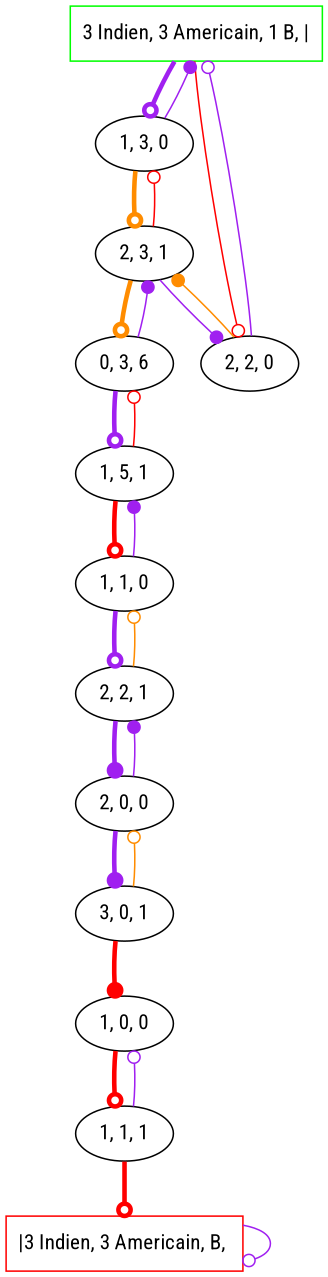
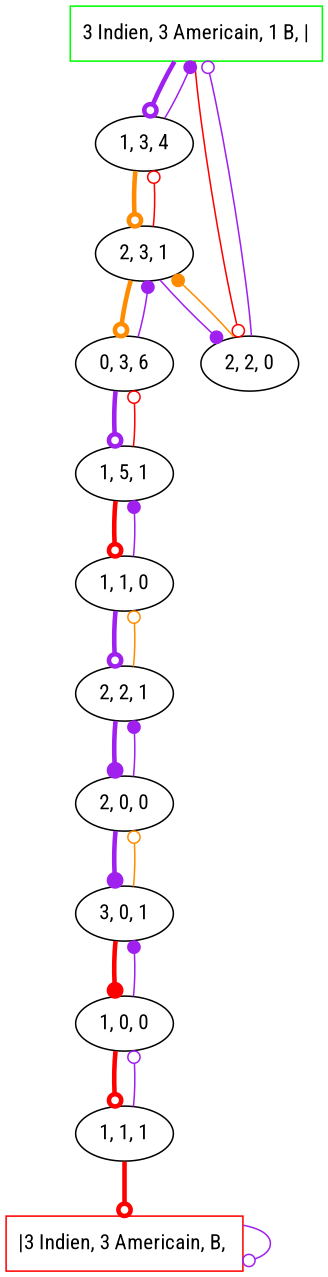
(144, 144) -> (144, 144)
none -> (135, 975)
